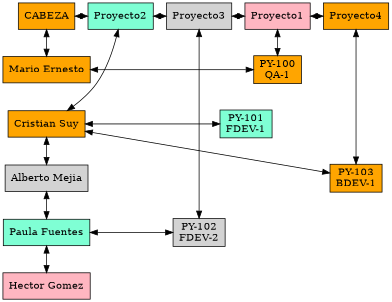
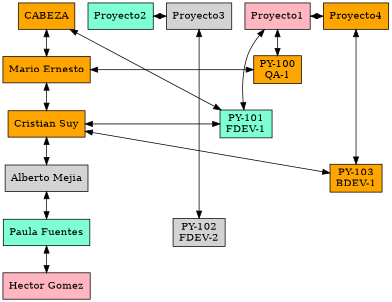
(83, 16) -> (135, 64)
(239, 16) -> (245, 65)
(101, 76) -> (47, 97)
(132, 232) -> none
